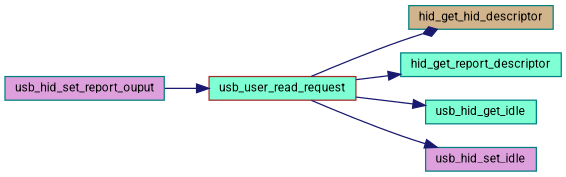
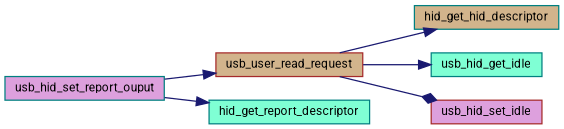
(366, 54) -> (382, 43)
(372, 78) -> (181, 99)
(282, 88) -> (289, 65)
(368, 123) -> (381, 87)
(481, 159) -> (487, 112)
